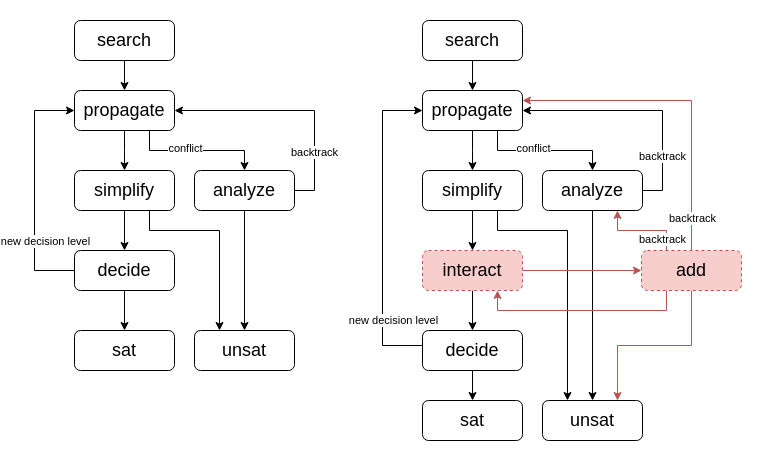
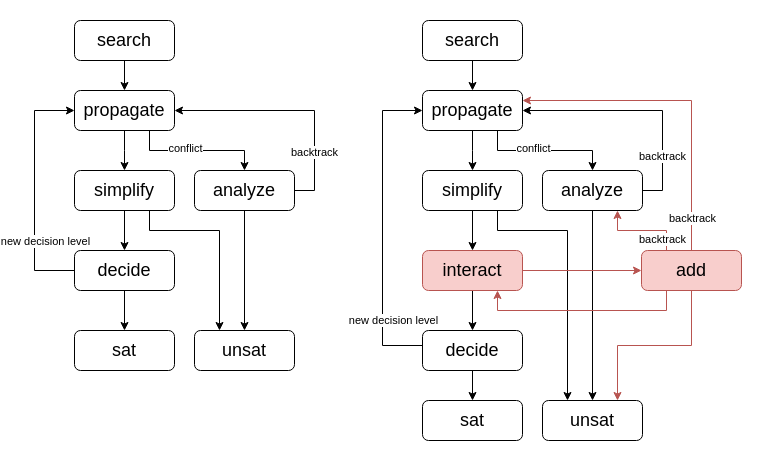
(473, 271) -> (473, 271)
(692, 271) -> (692, 271)
